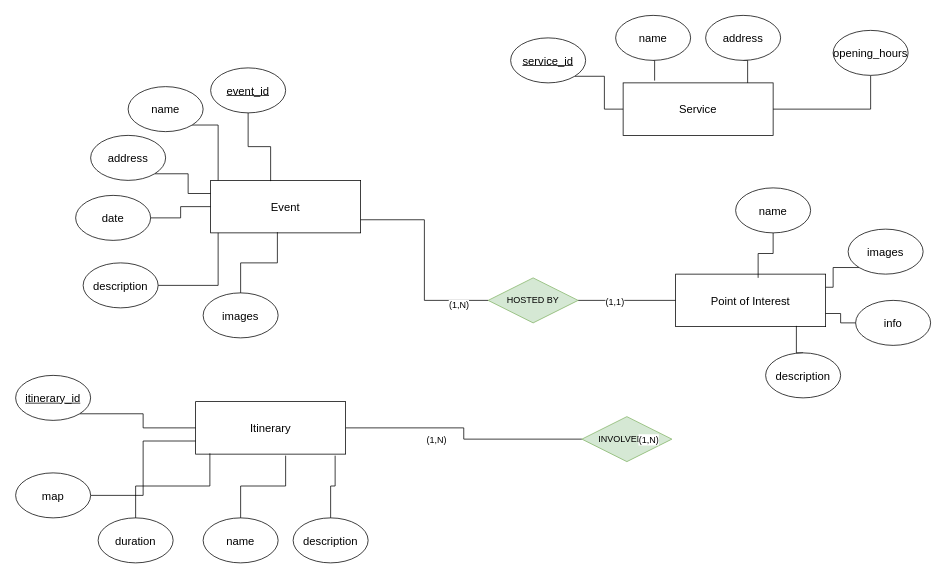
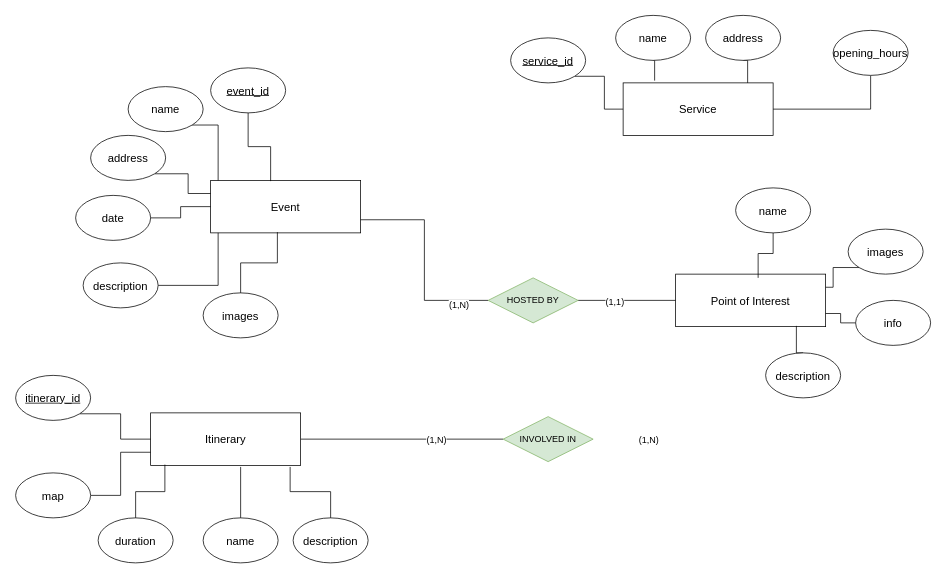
(270, 428) -> (225, 439)
(627, 439) -> (548, 439)
